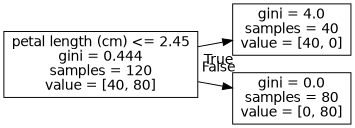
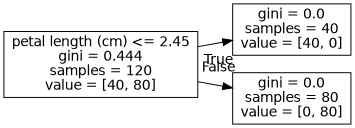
(292, 30) -> (292, 30)
